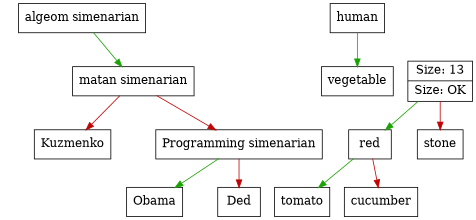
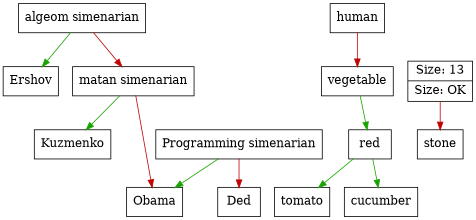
(357, 46) -> (357, 46)
(105, 47) -> (105, 47)
none -> (31, 81)
(106, 110) -> (106, 110)
(183, 111) -> (143, 138)
(405, 113) -> (363, 109)
(375, 169) -> (375, 169)
